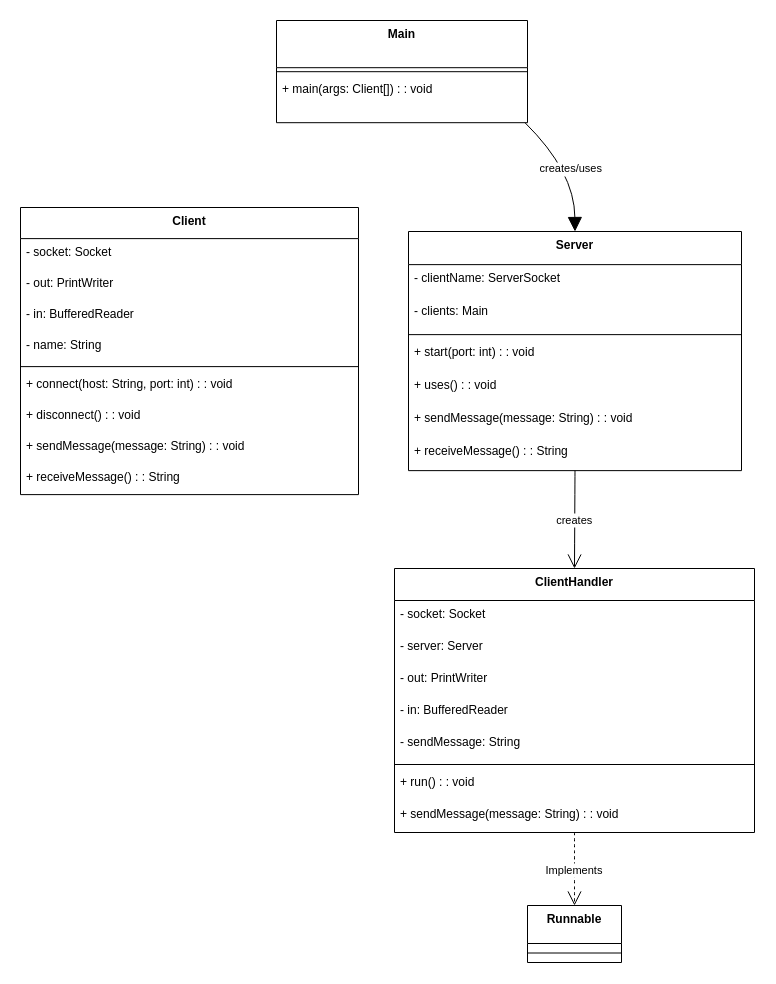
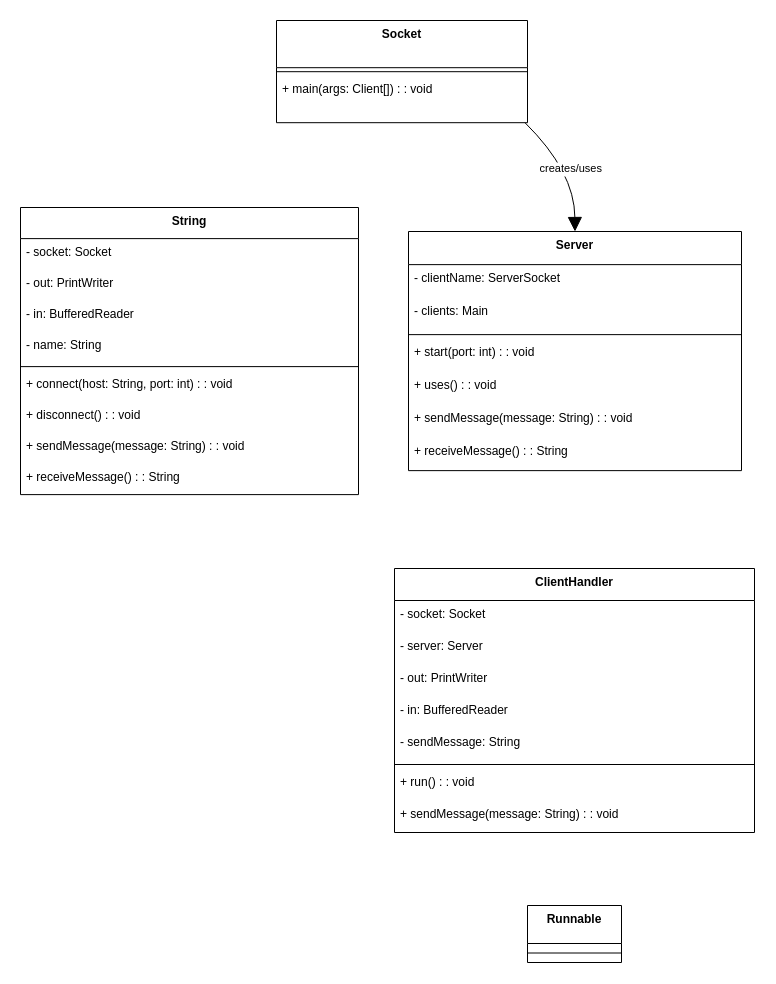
(402, 34) -> (402, 34)
(189, 221) -> (189, 221)
(575, 521) -> none
(575, 869) -> none
